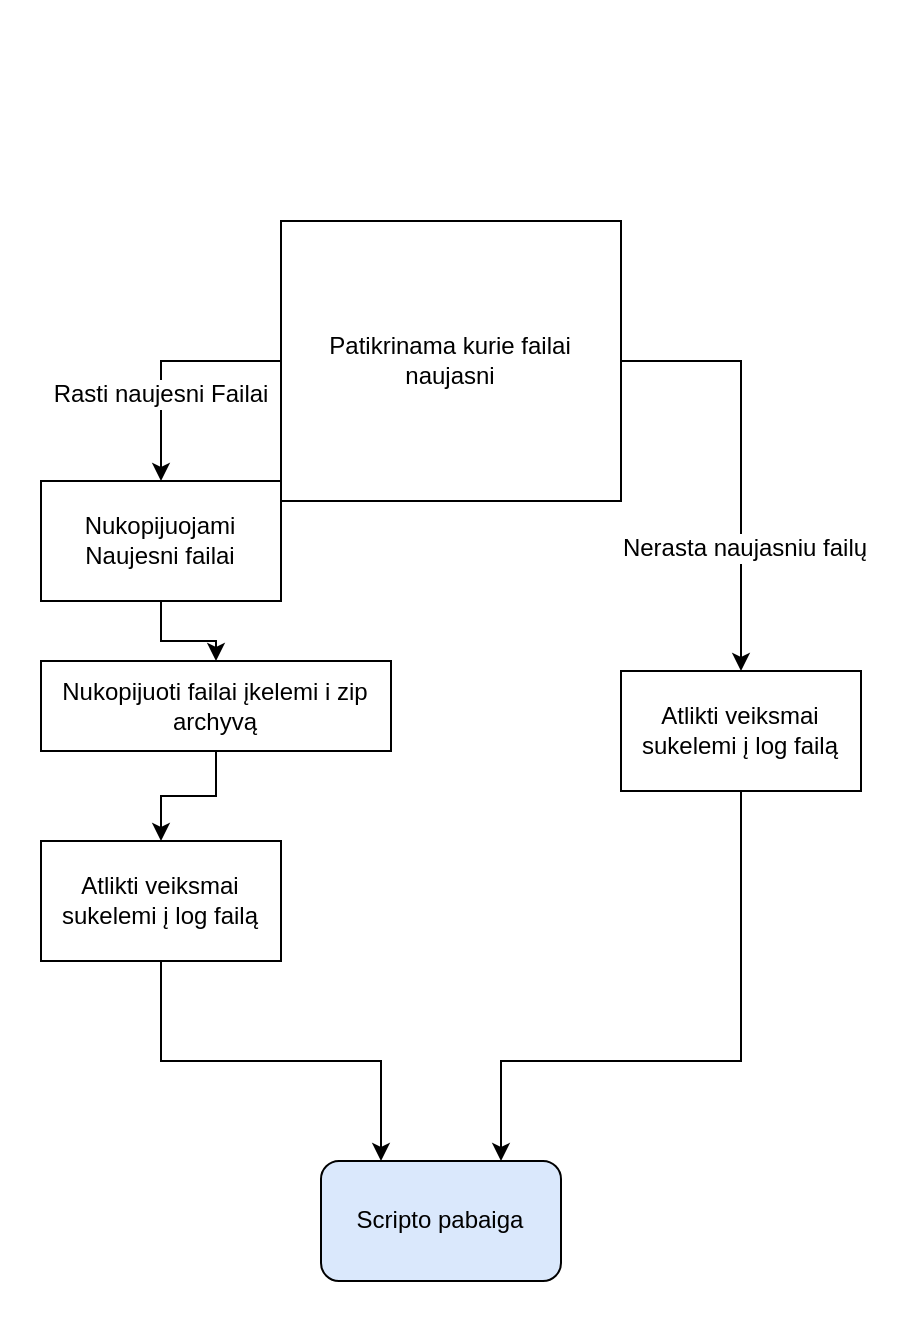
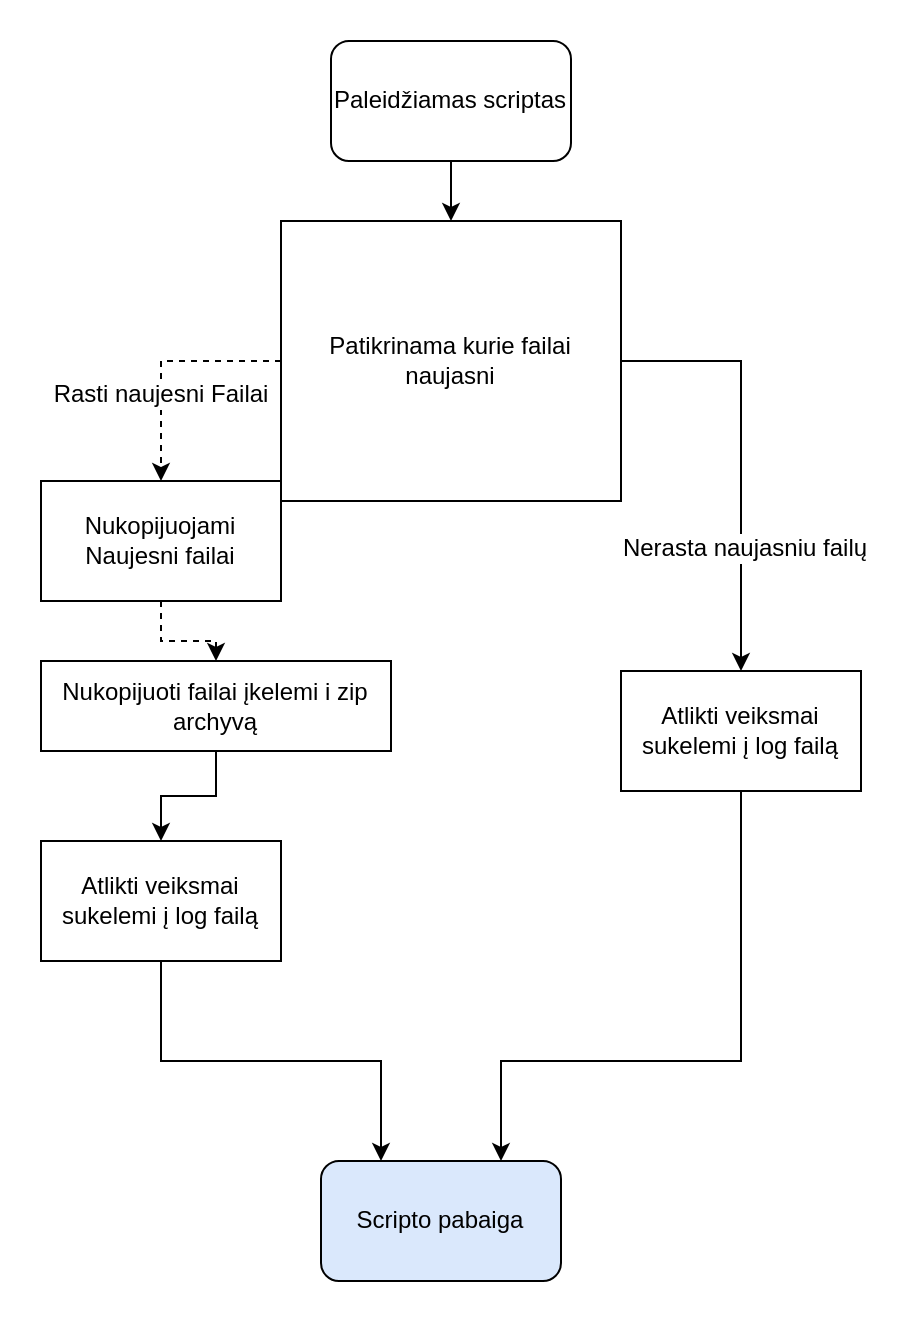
none -> (451, 101)
none -> (451, 184)
(209, 361) -> (209, 361)
(170, 641) -> (170, 641)
